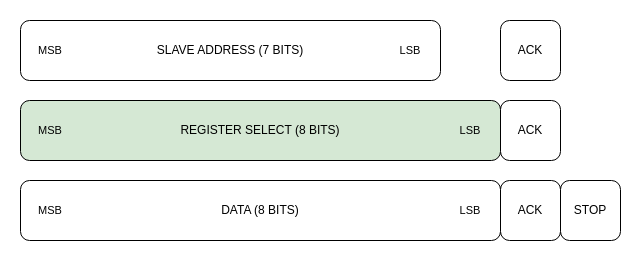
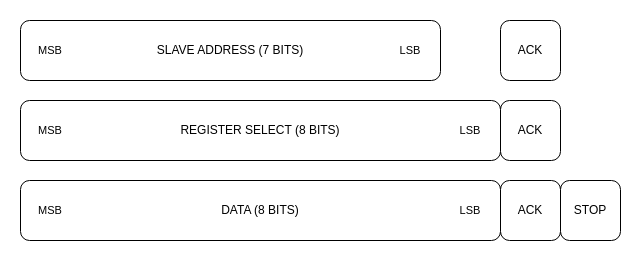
(261, 131) -> (261, 131)
